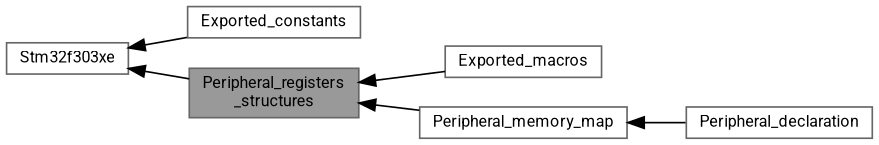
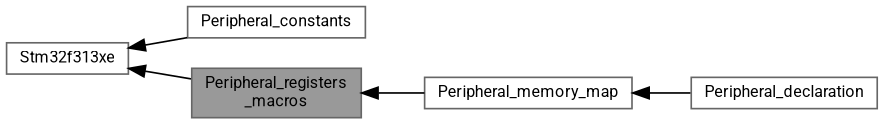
(274, 22) -> (276, 22)
(67, 58) -> (67, 58)
(523, 62) -> none
(274, 93) -> (276, 93)
